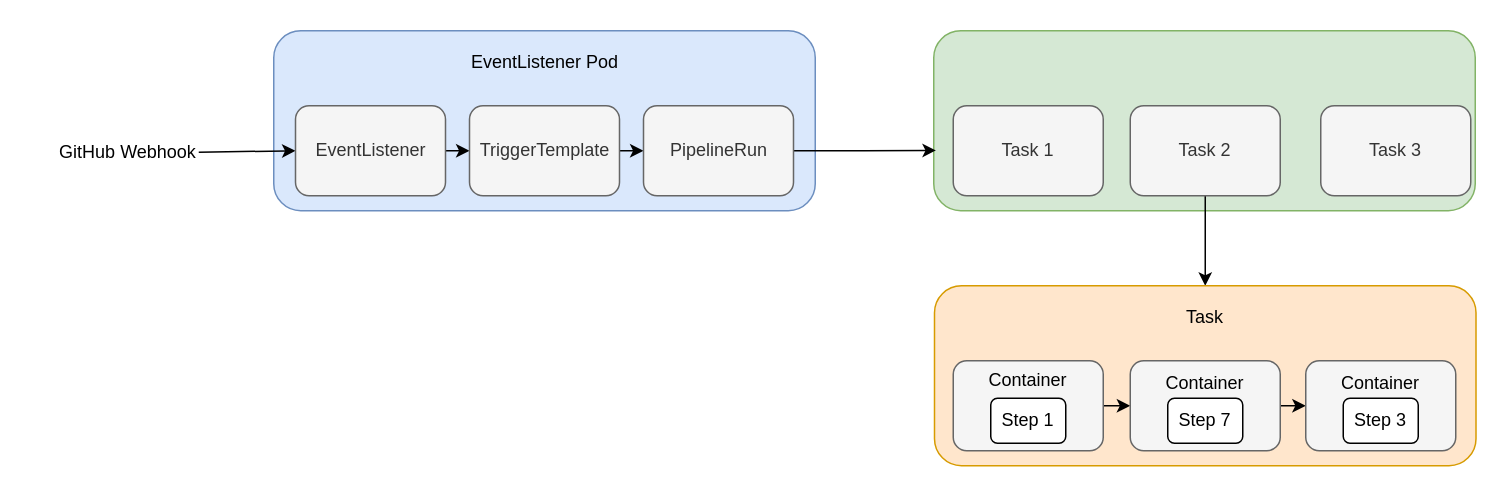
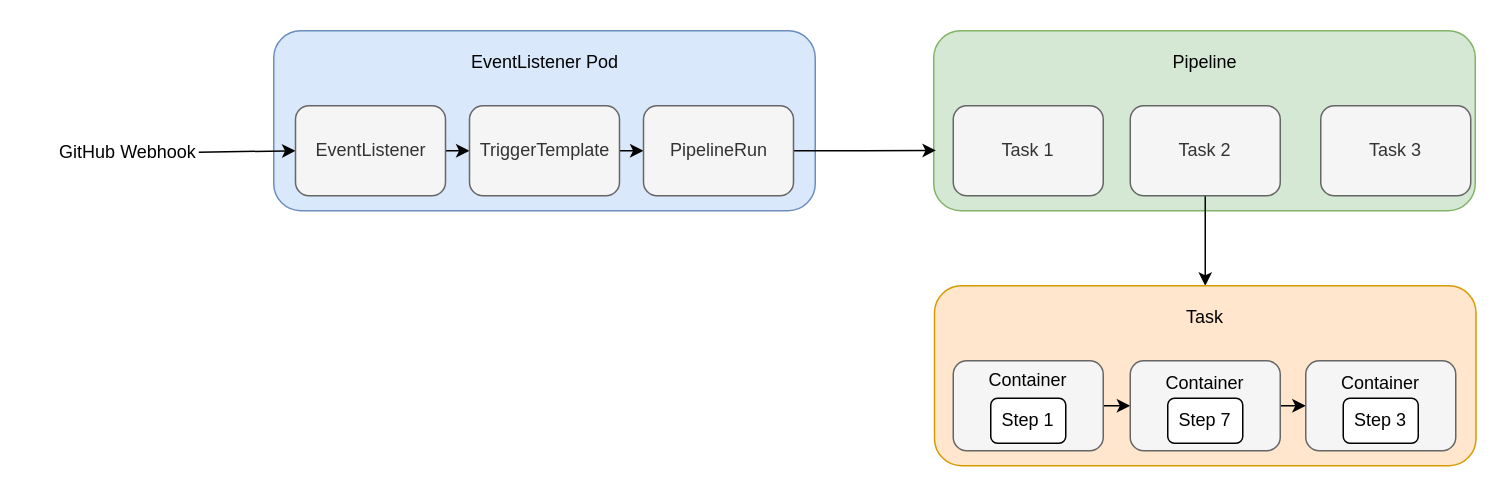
none -> (1205, 62)
